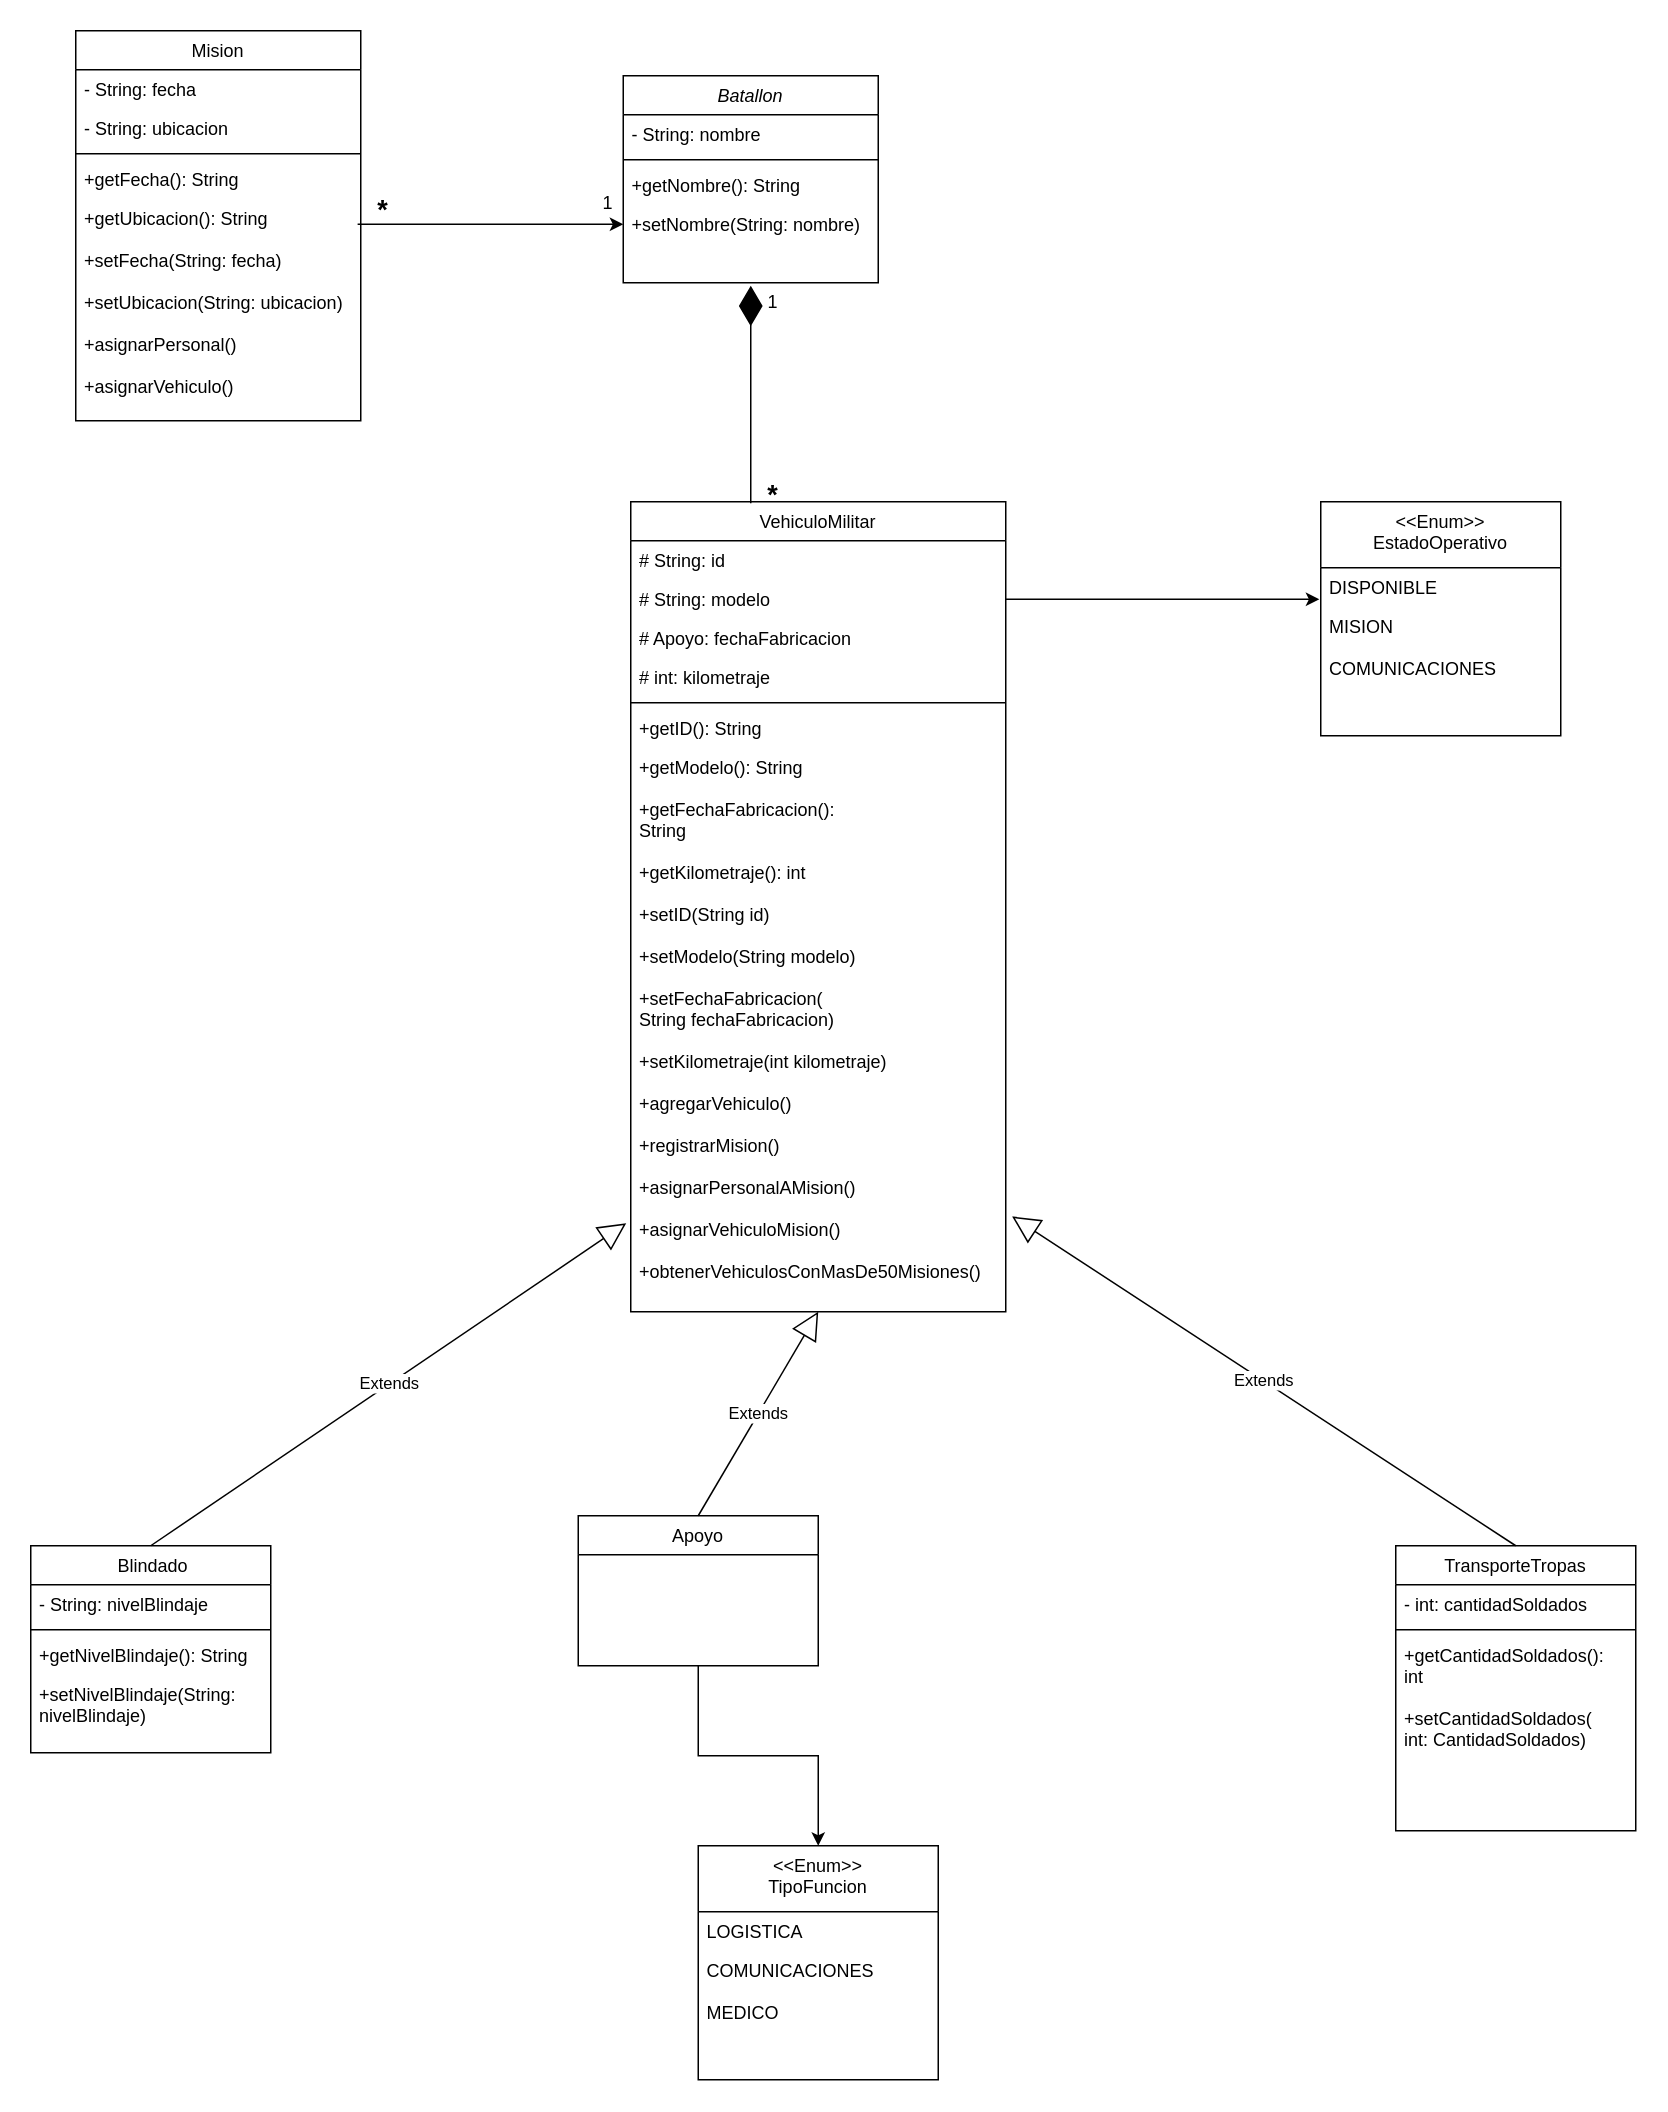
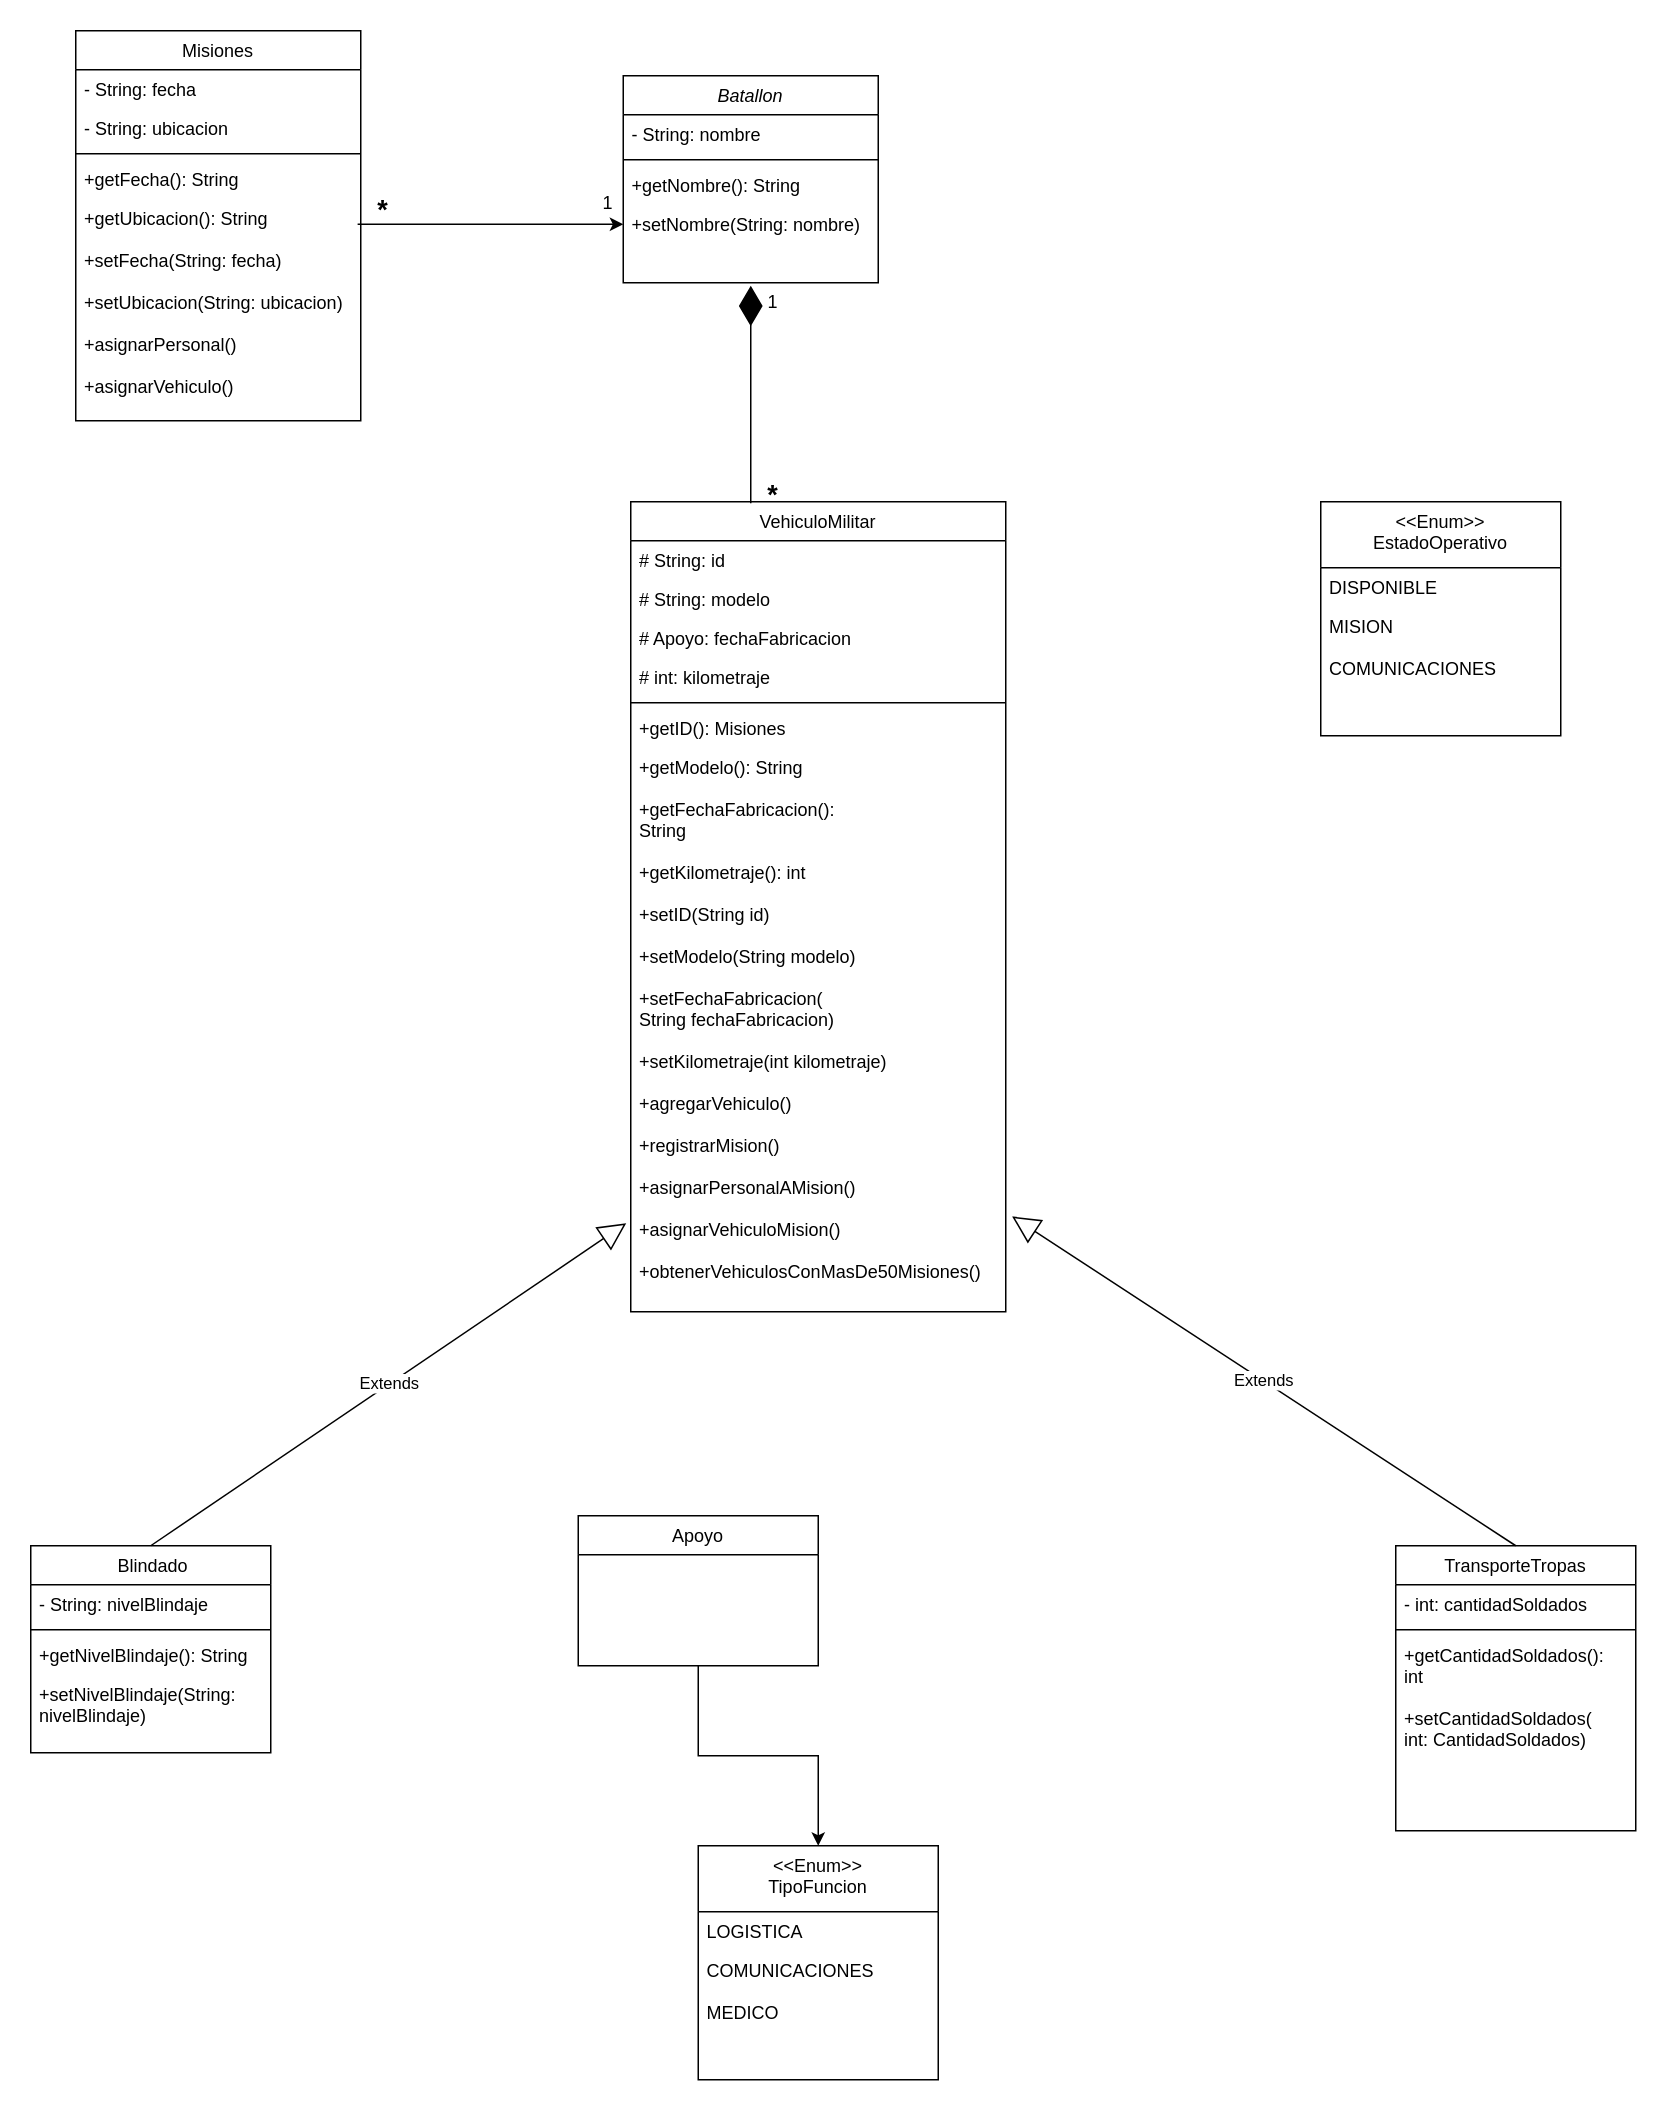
(218, 51) -> (218, 51)
(1158, 599) -> none
(713, 729) -> (720, 729)
(751, 1426) -> none
